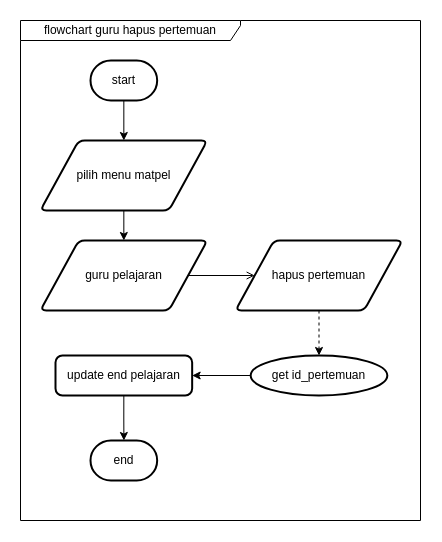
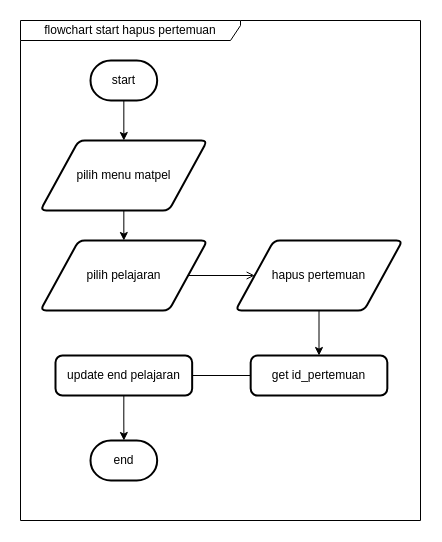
(131, 31) -> (131, 31)
(124, 276) -> (124, 276)
(319, 329) -> (319, 329)
(201, 376) -> (197, 376)
(319, 376) -> (319, 376)
